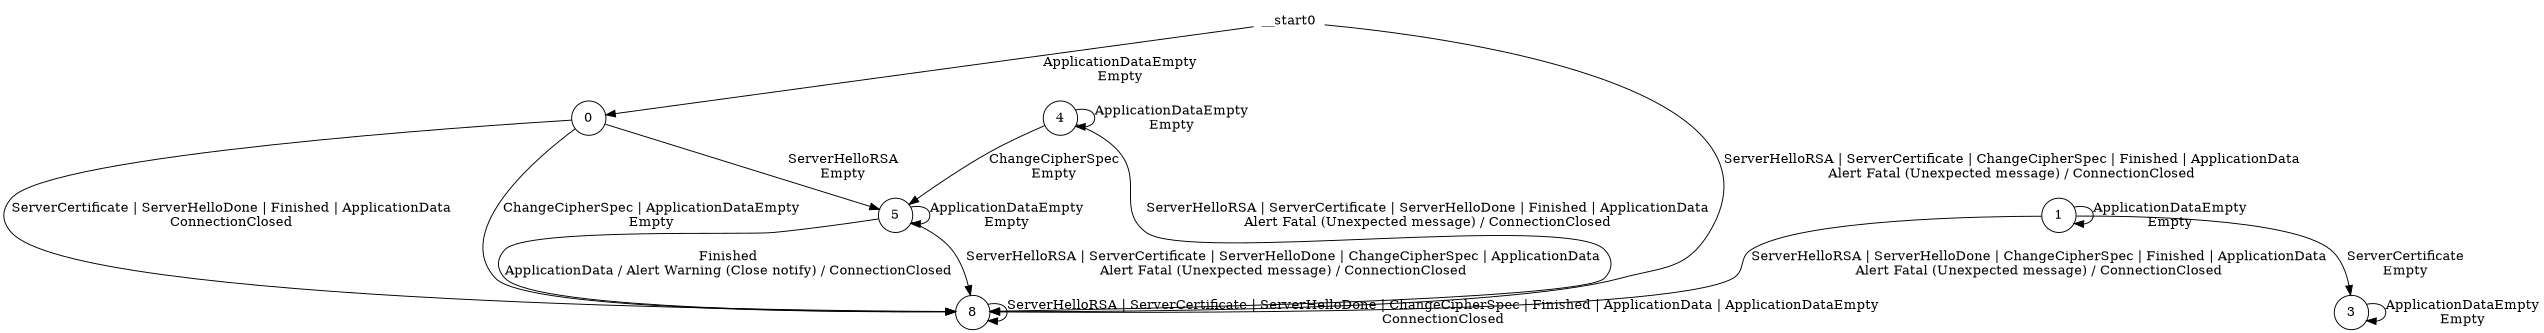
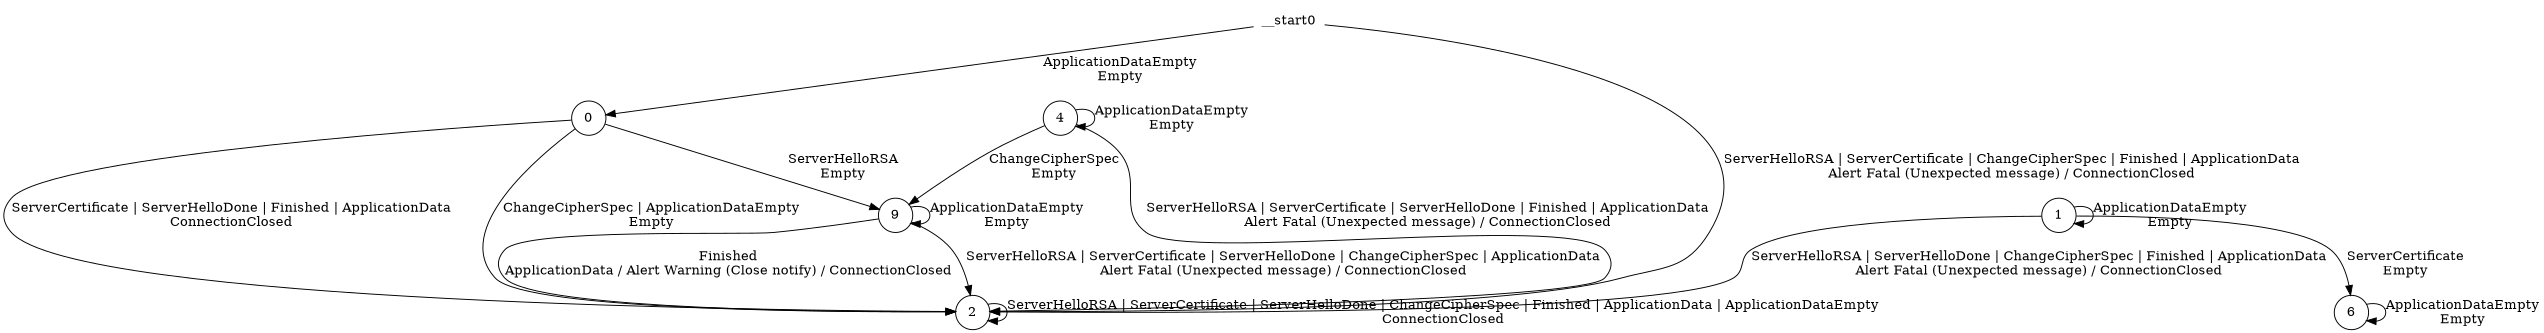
(896, 215) -> (896, 215)
(973, 313) -> (973, 313)
(2351, 313) -> (2351, 313)
